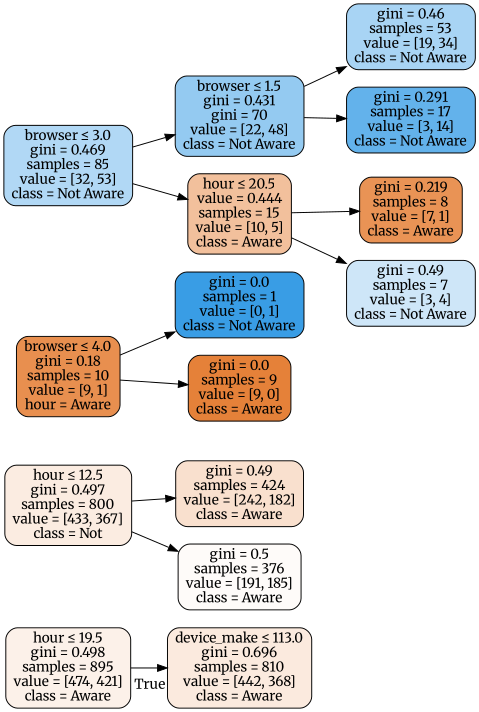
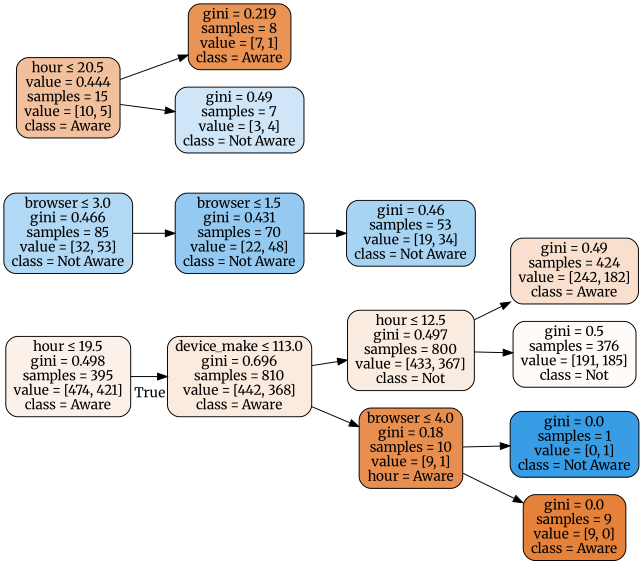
(240, 116) -> (240, 233)
(411, 120) -> none
(68, 151) -> (68, 218)
(155, 190) -> none
none -> (325, 364)
none -> (331, 415)
(240, 598) -> (575, 376)
(68, 667) -> (68, 376)
